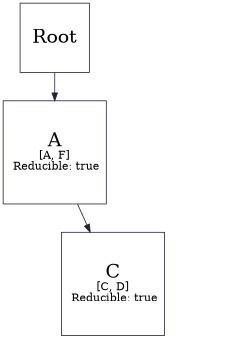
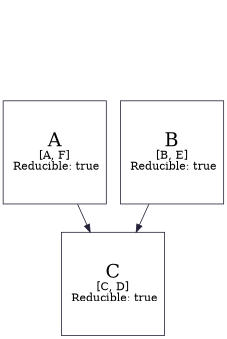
(55, 38) -> none
none -> (172, 152)
